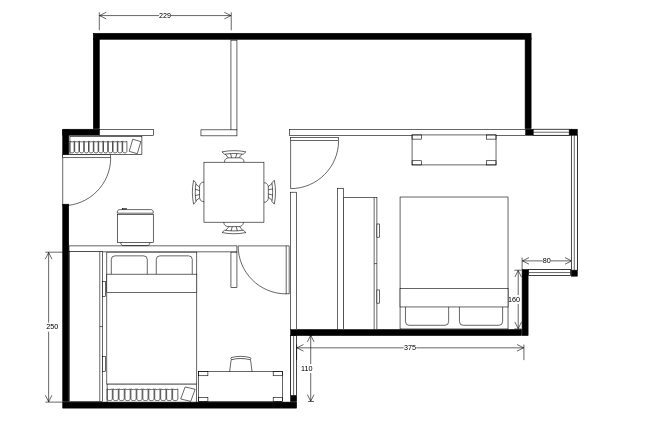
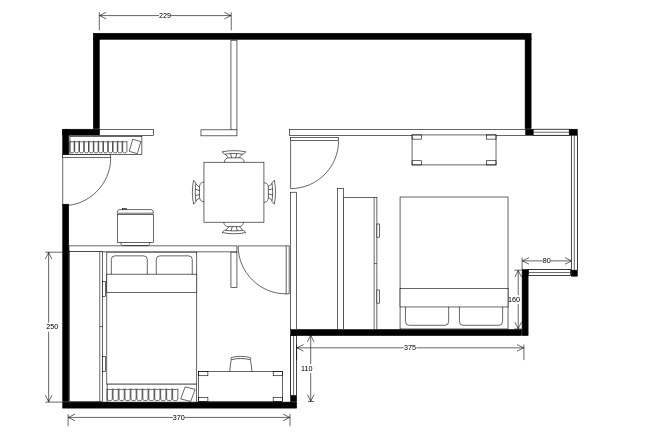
none -> (179, 420)
